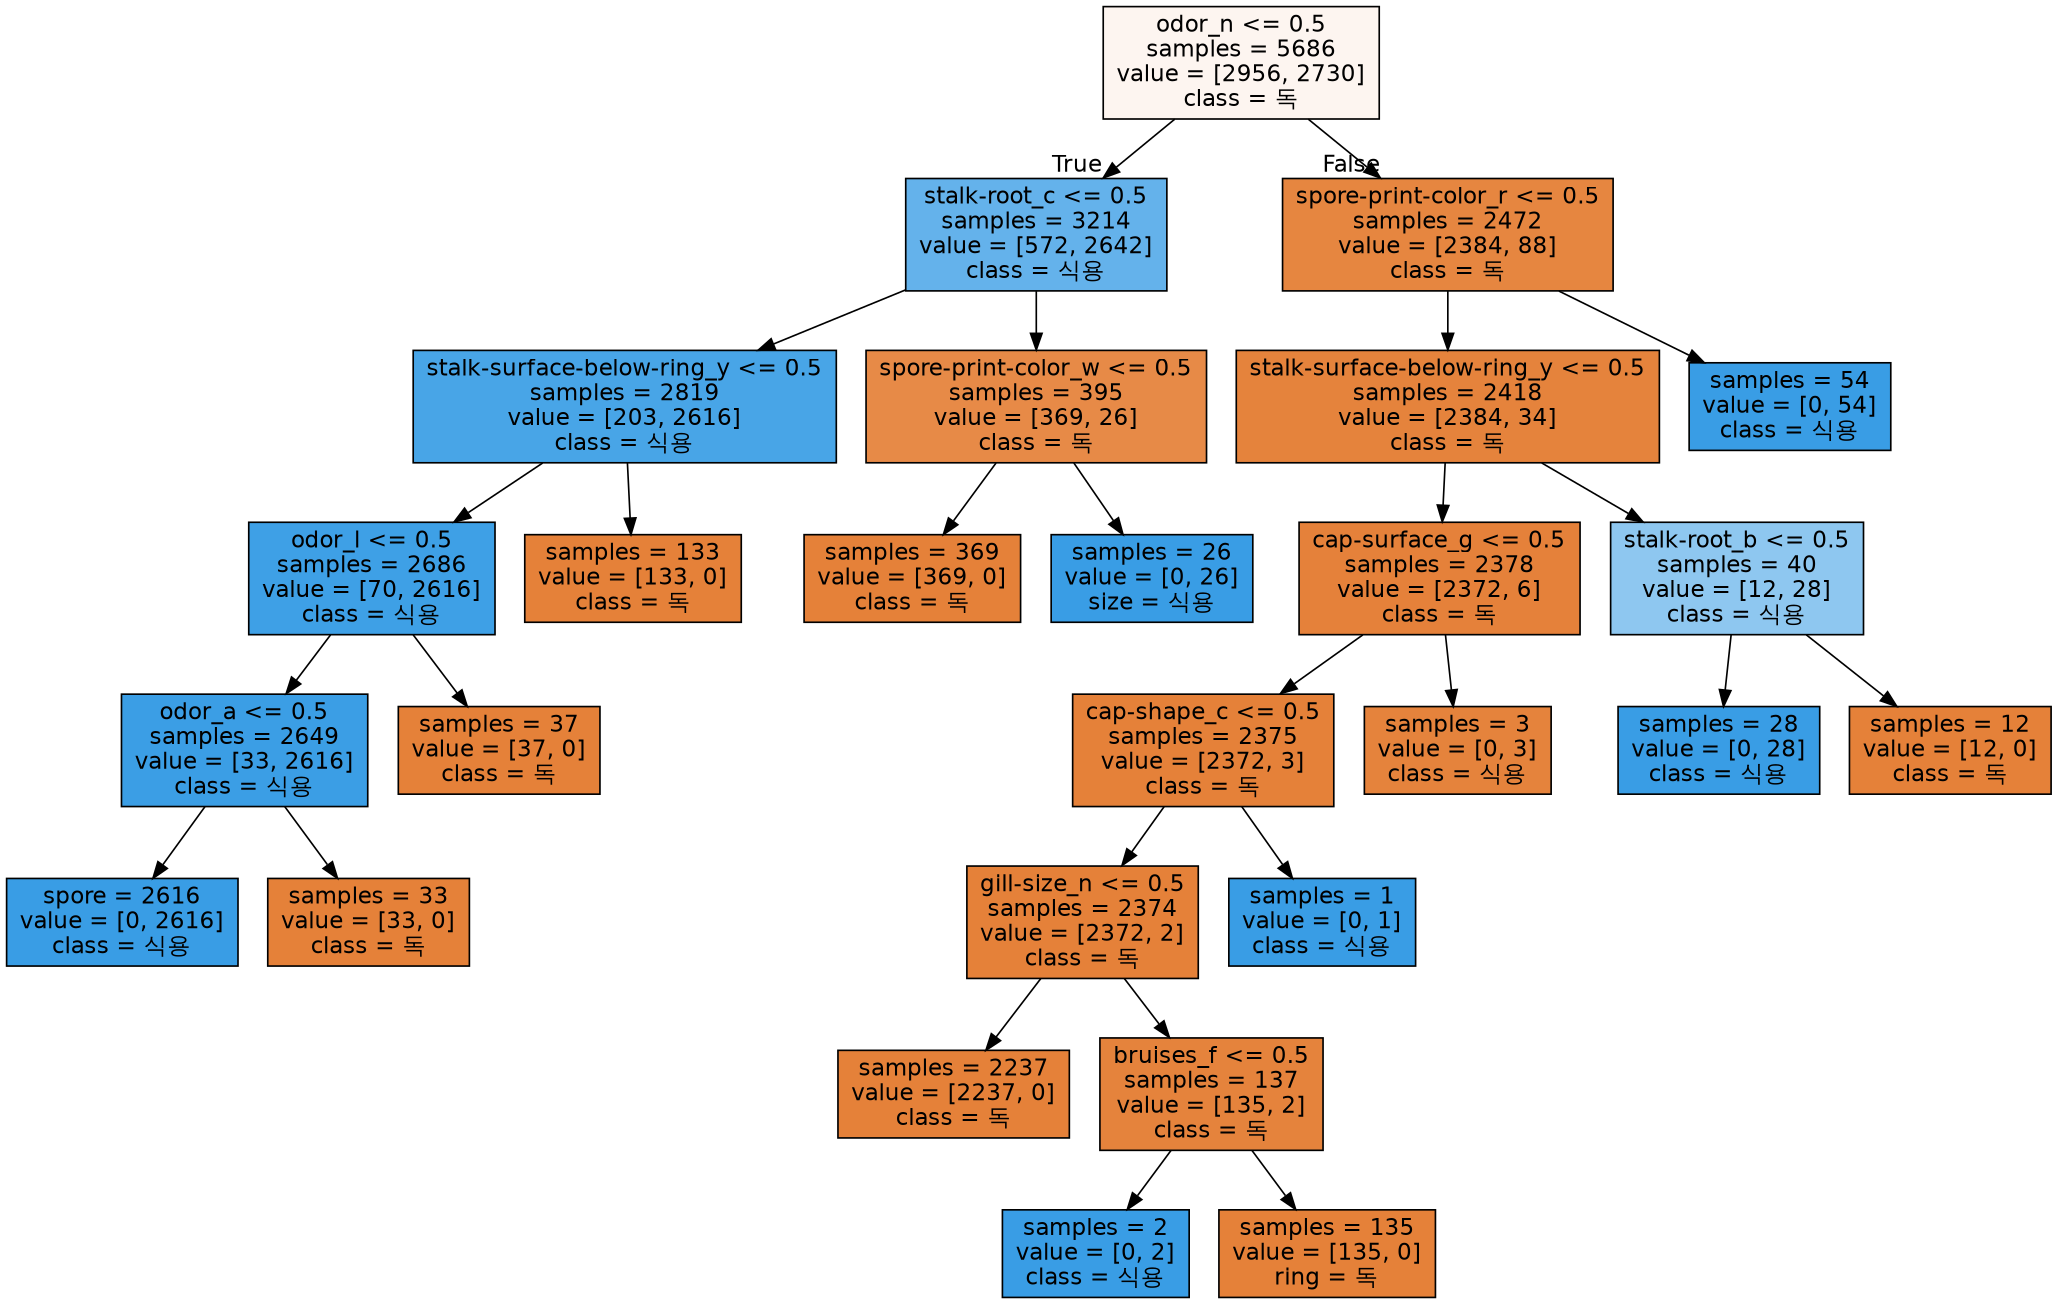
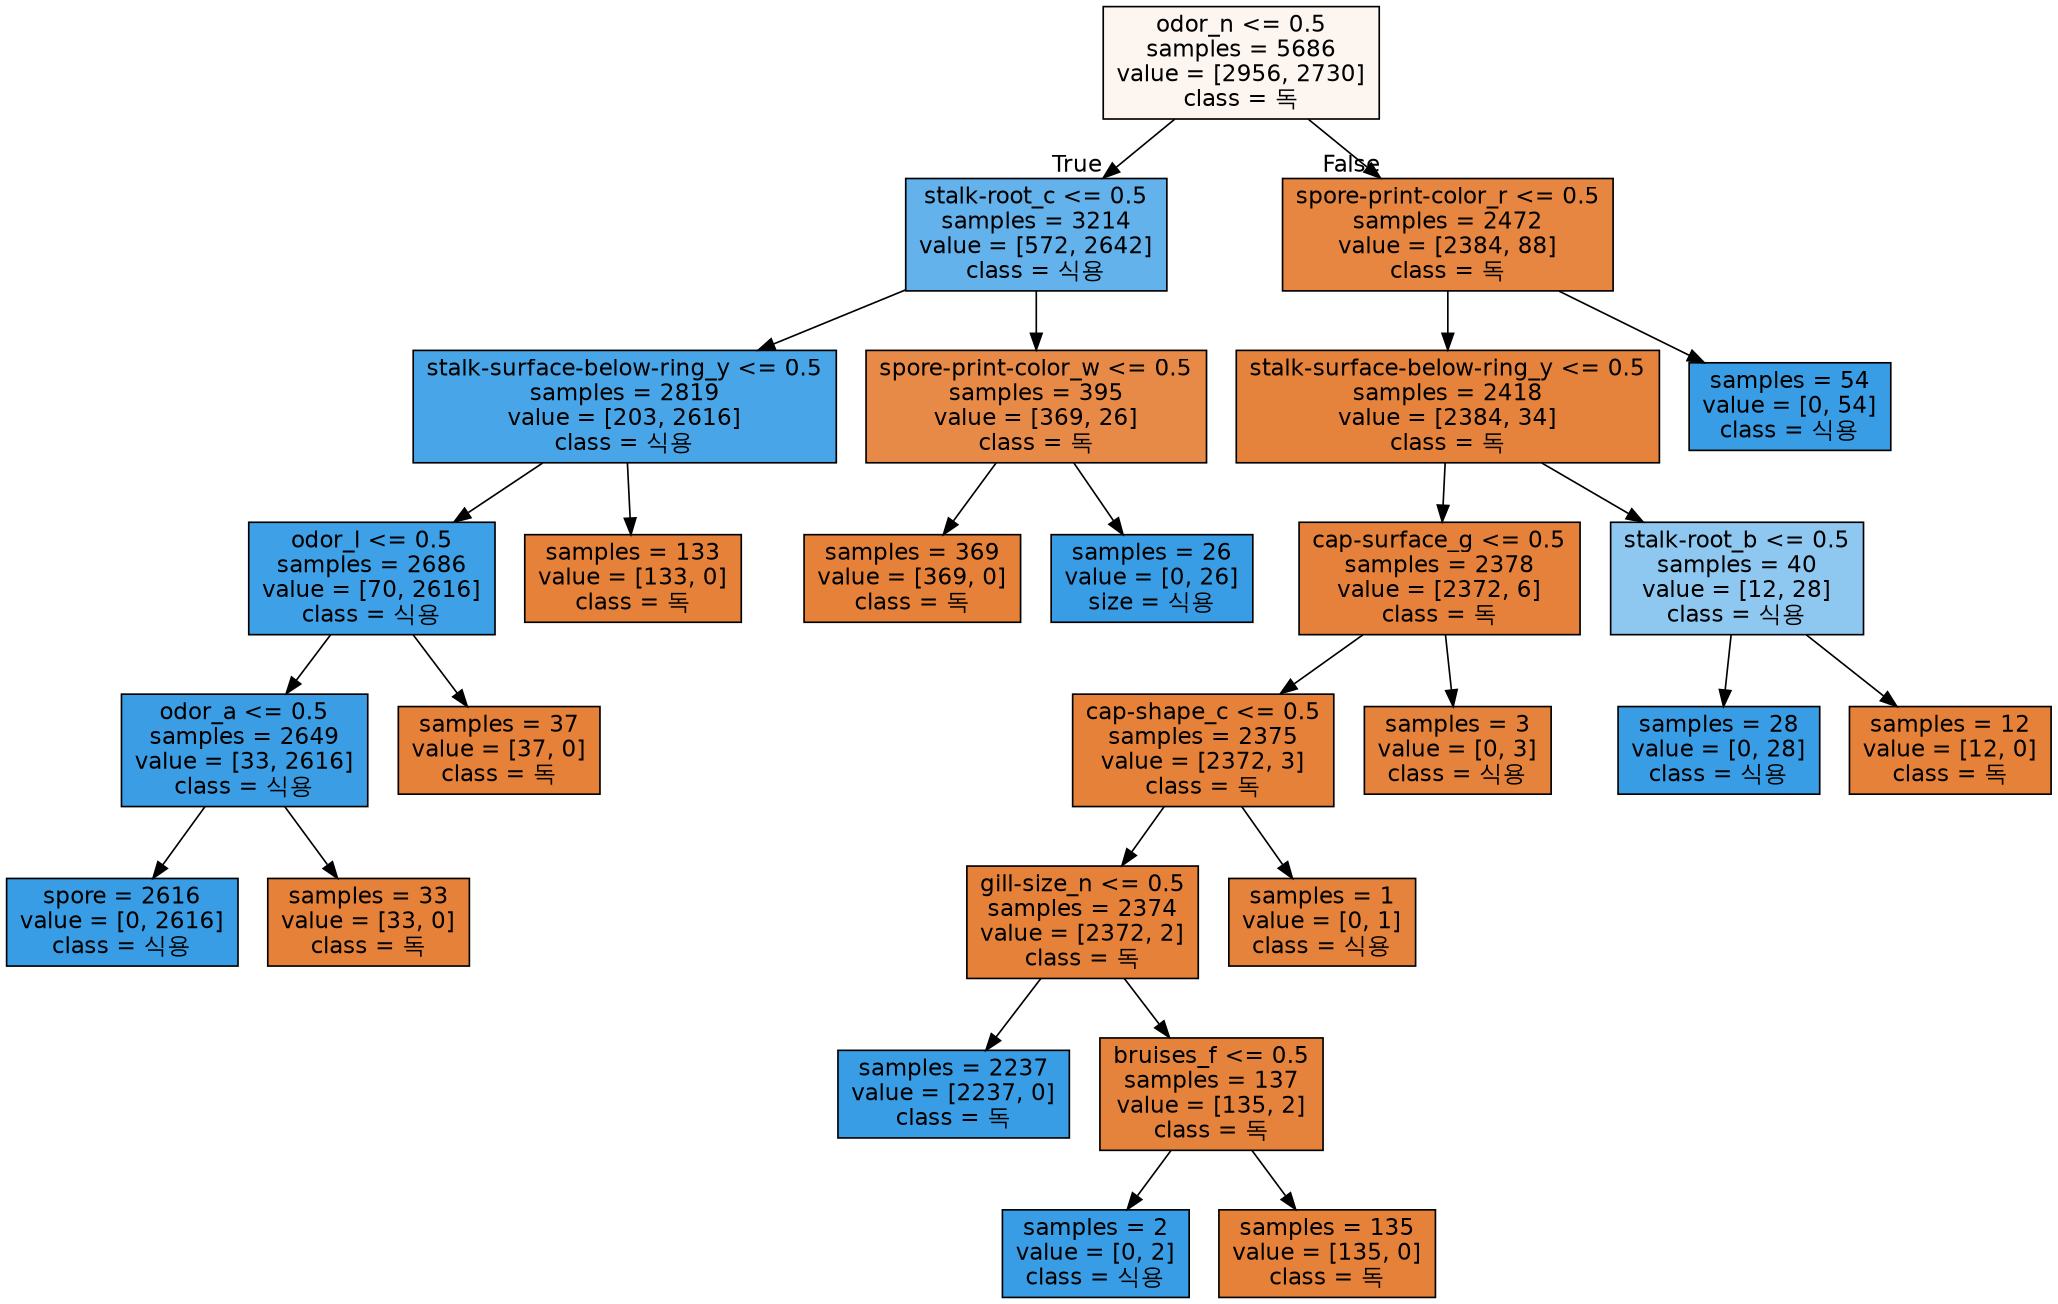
(1322, 922) -> (1322, 922)
(954, 1094) -> (954, 1094)
(1327, 1254) -> (1327, 1254)
